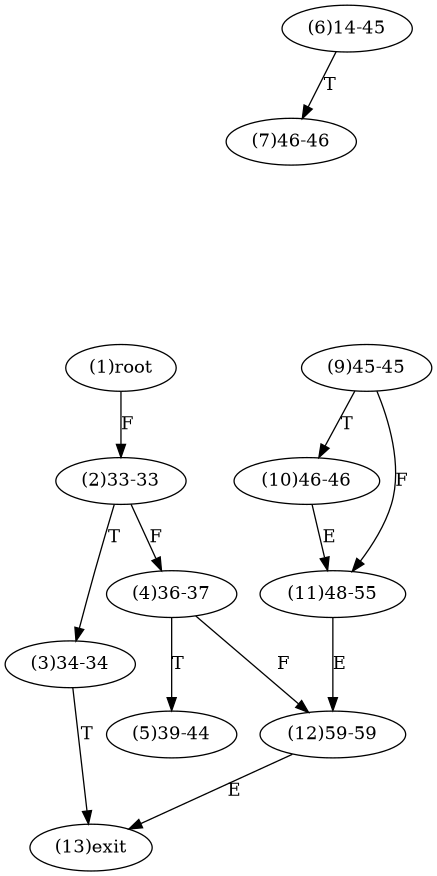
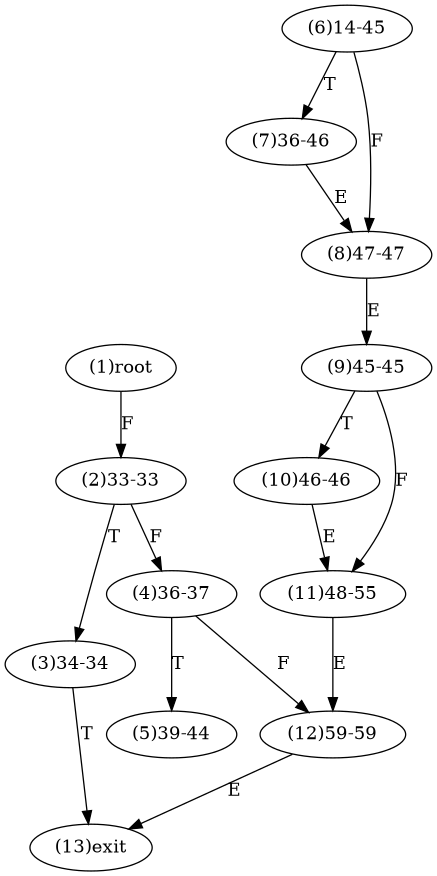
(291, 142) -> (291, 142)
none -> (367, 255)
